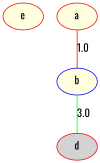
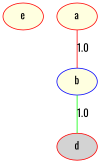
(84, 114) -> (83, 114)
